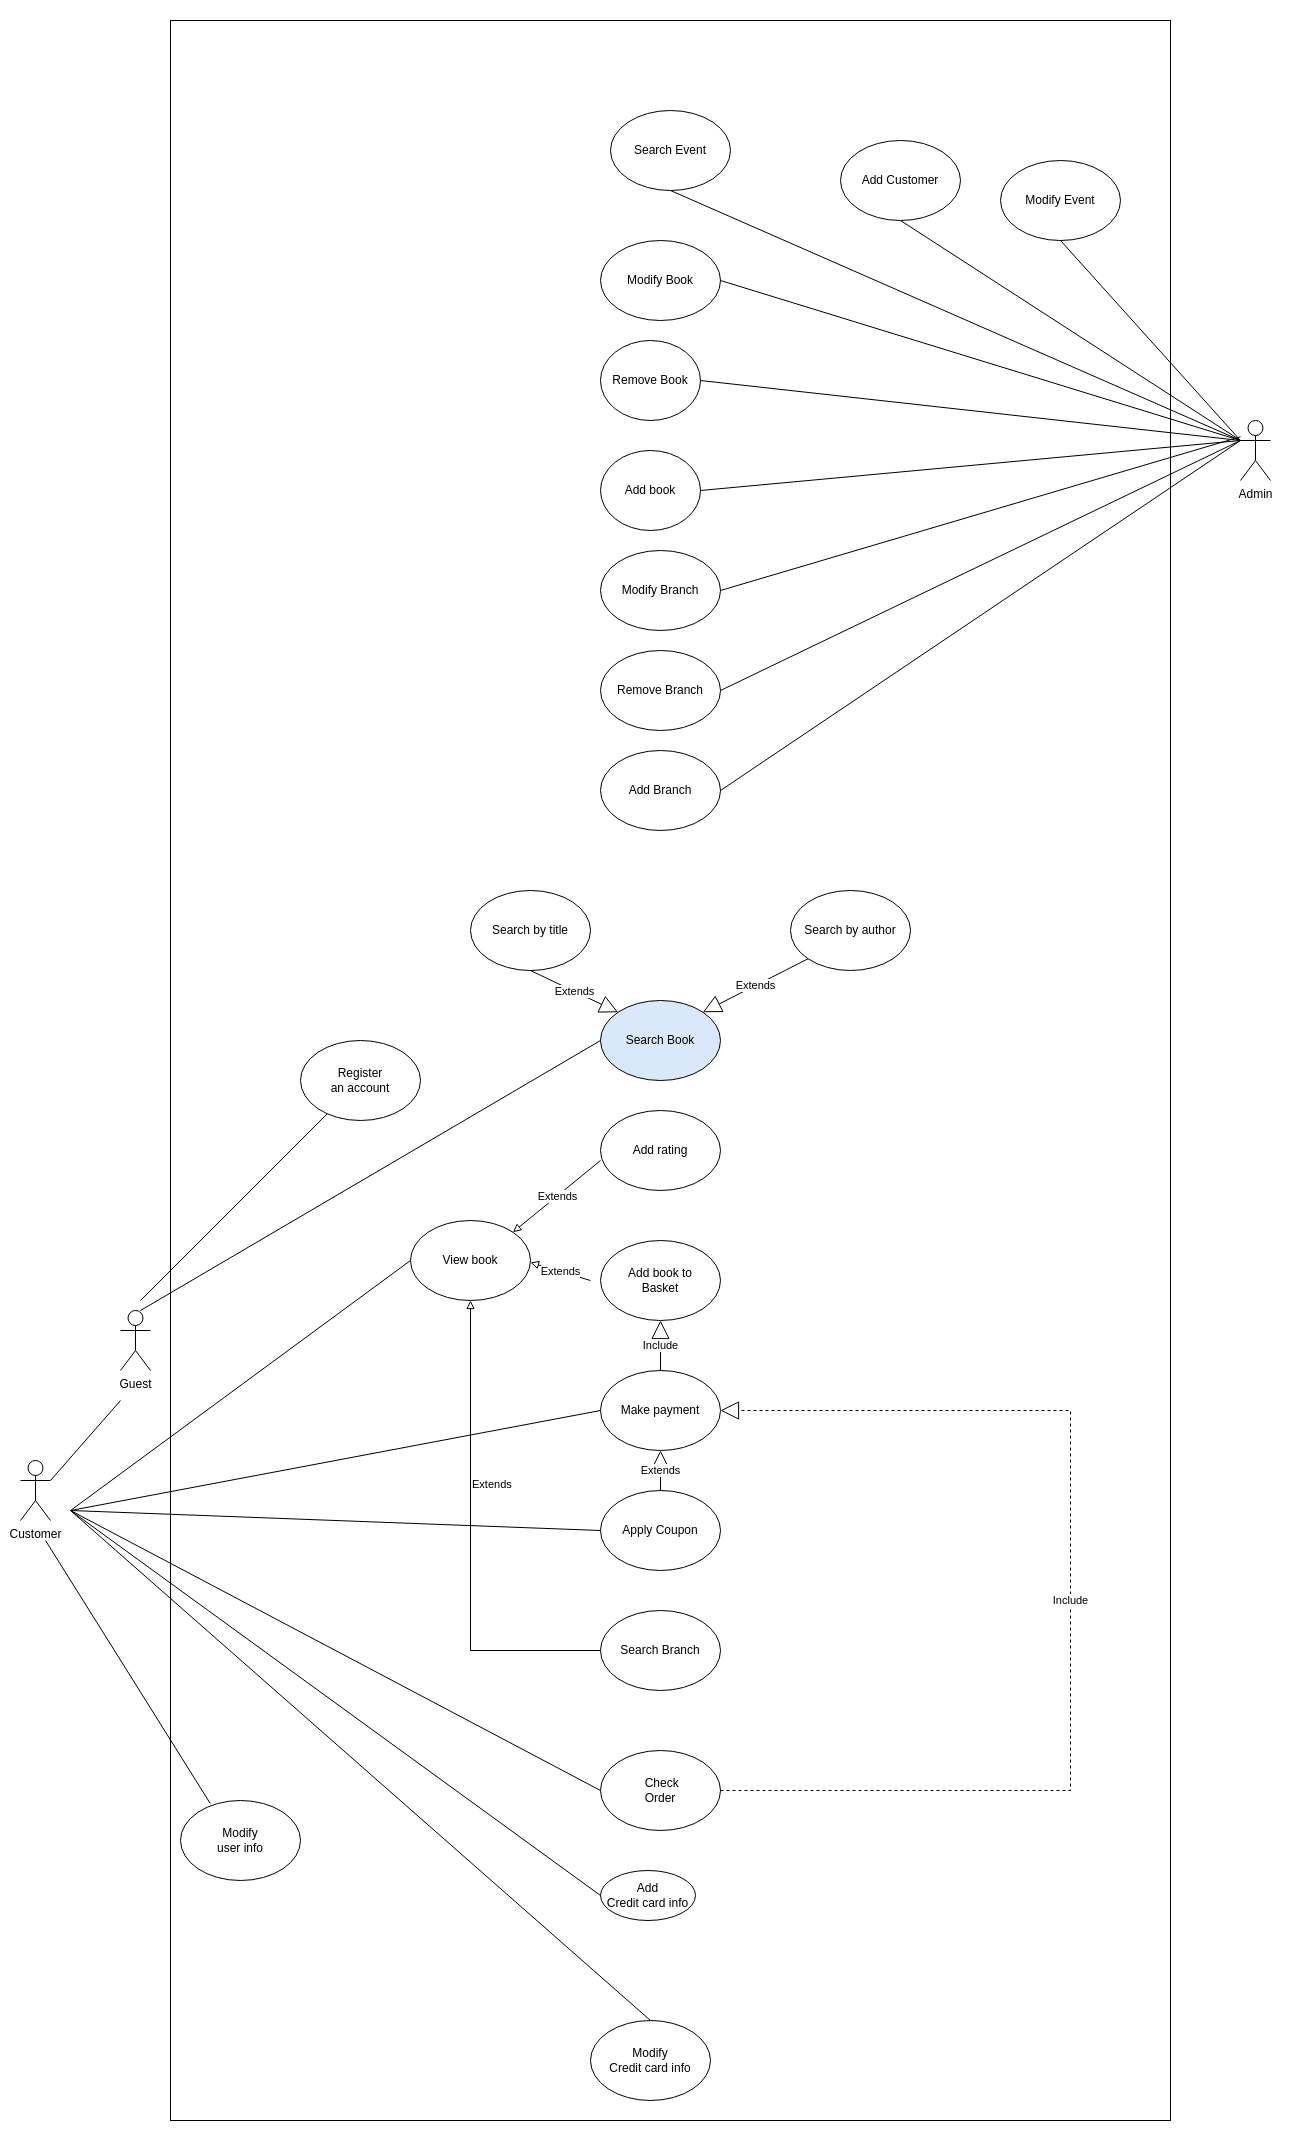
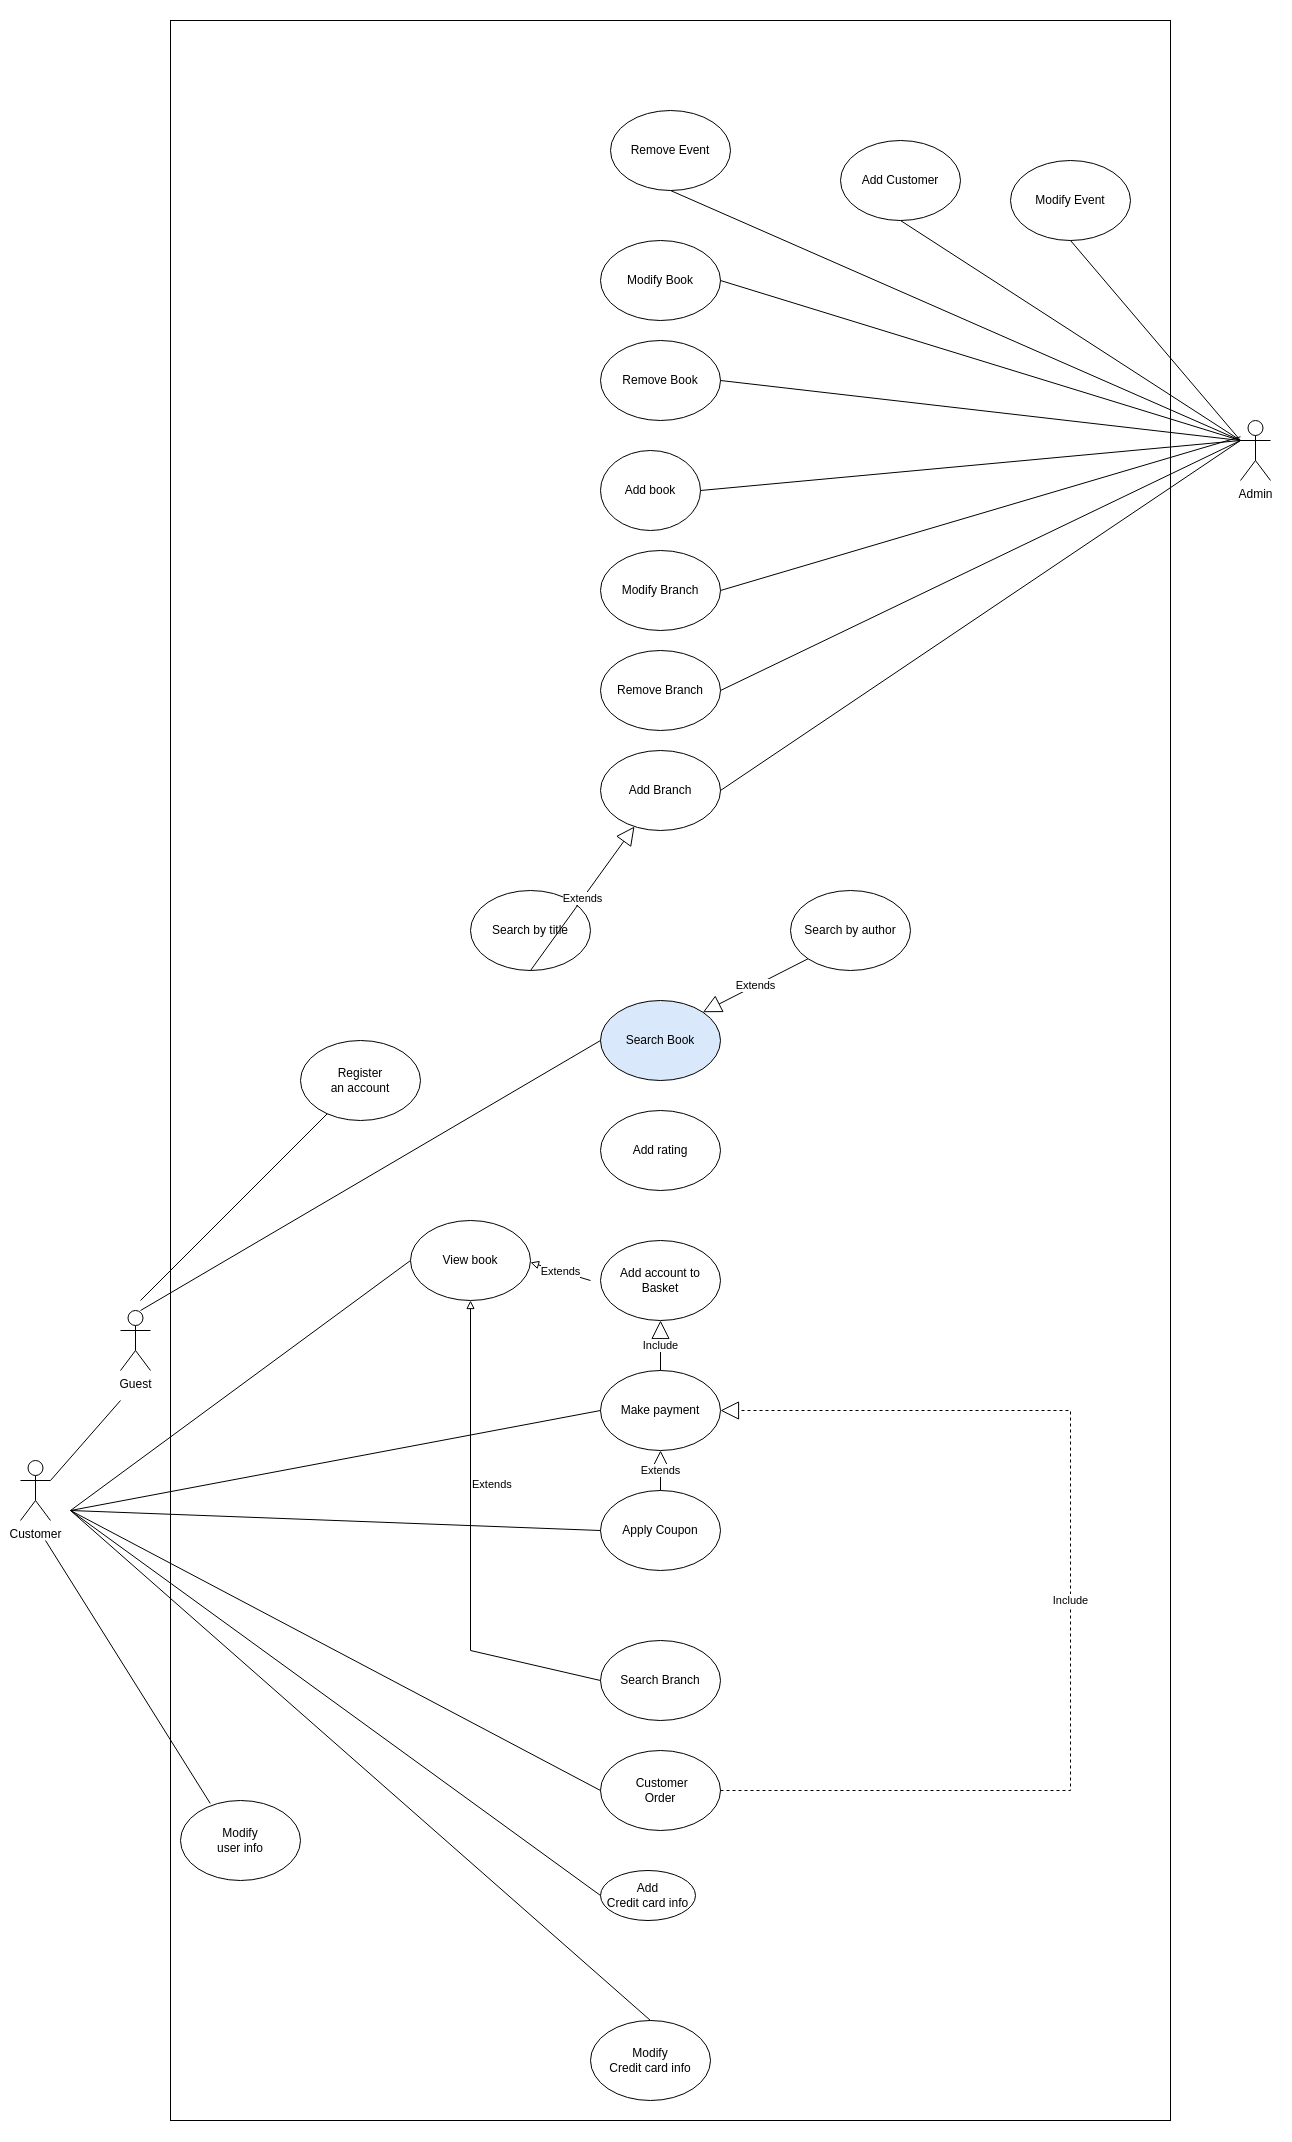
(671, 151) -> (671, 151)
(1061, 201) -> (1071, 201)
(651, 381) -> (661, 381)
(566, 987) -> (577, 906)
(559, 1194) -> none
(661, 1281) -> (661, 1281)
(661, 1651) -> (661, 1681)
(661, 1791) -> (661, 1791)
